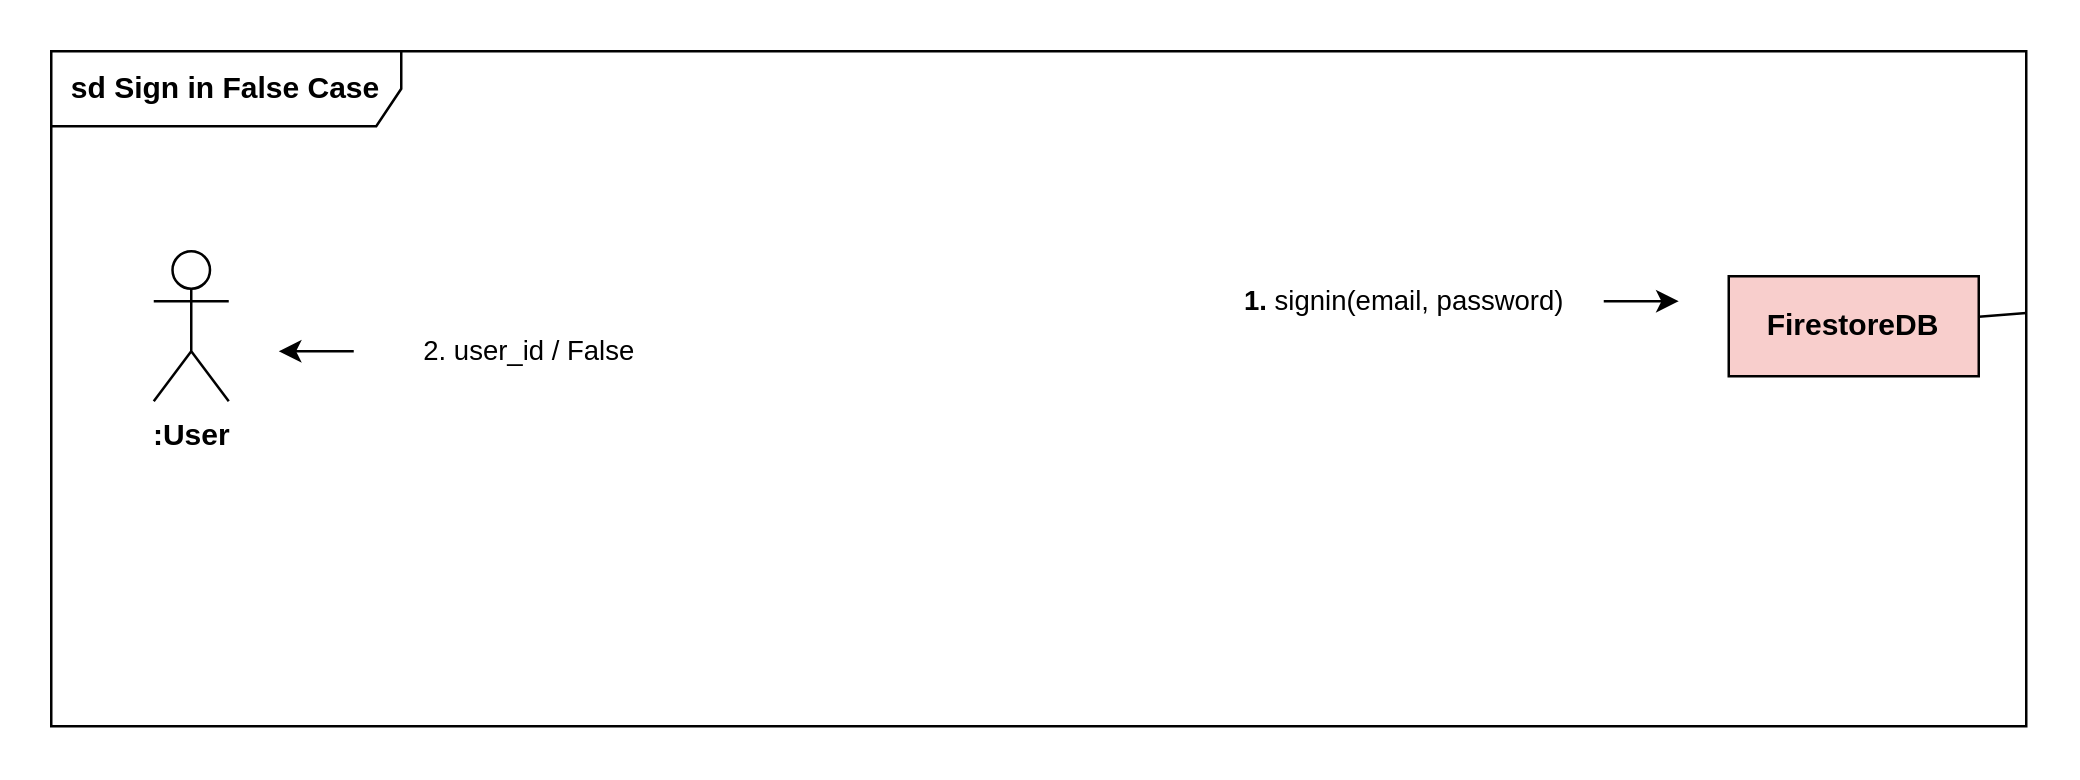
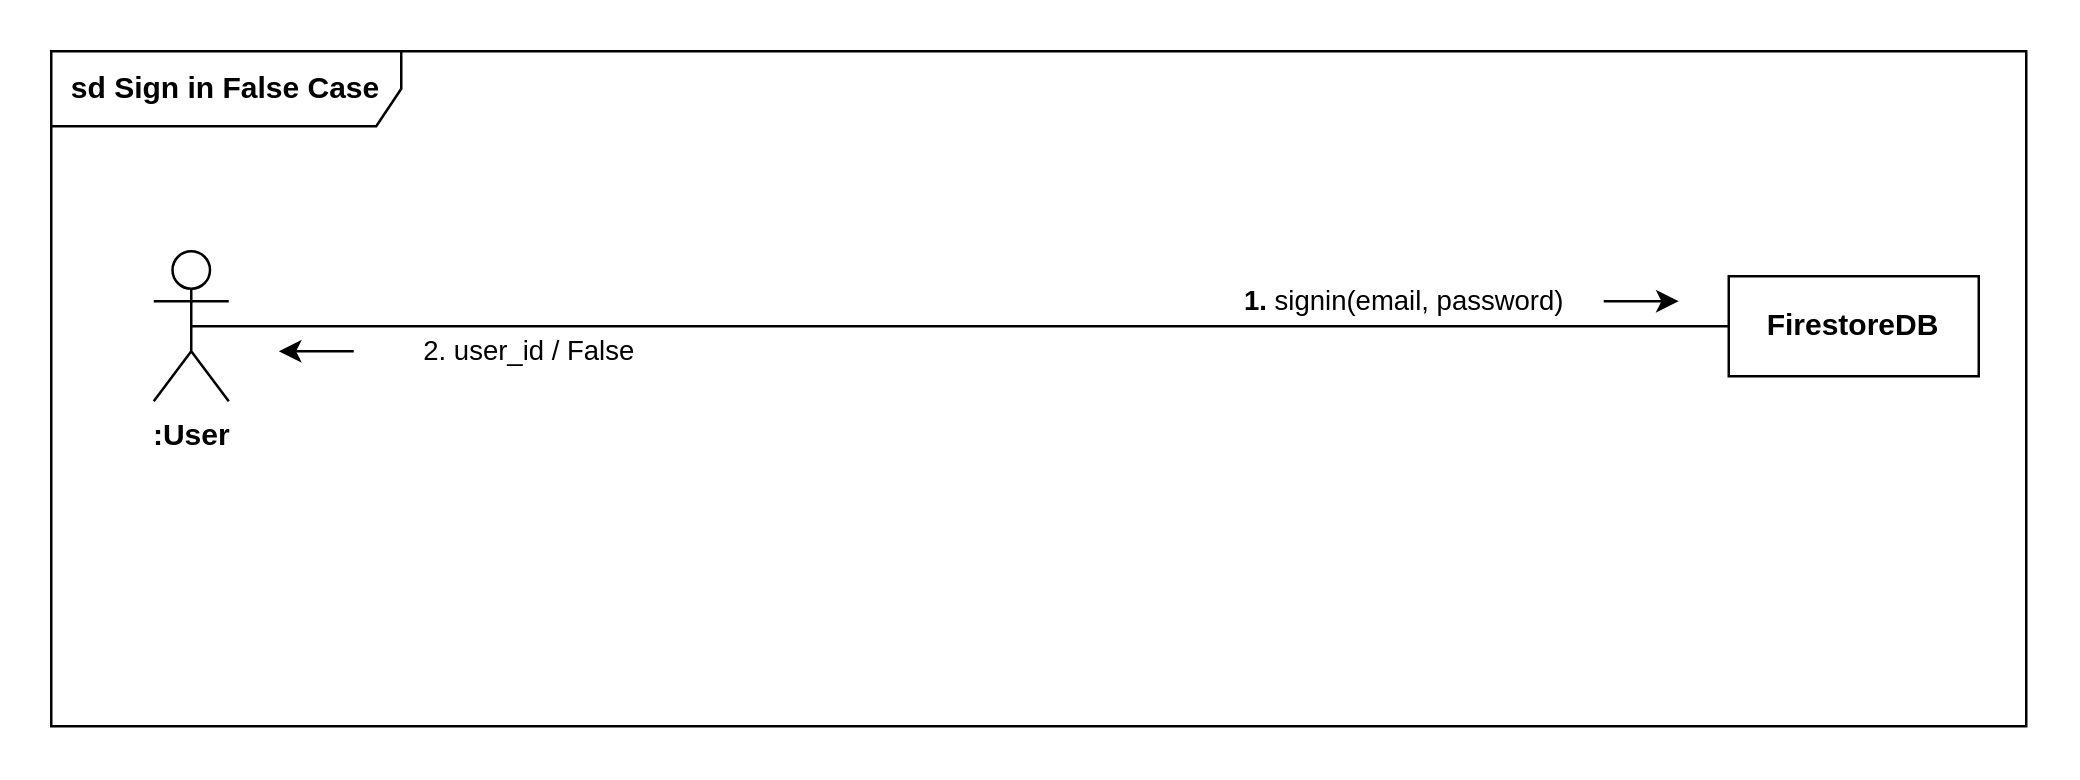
(2000, 315) -> (972, 326)
(1854, 326) -> (1854, 326)
